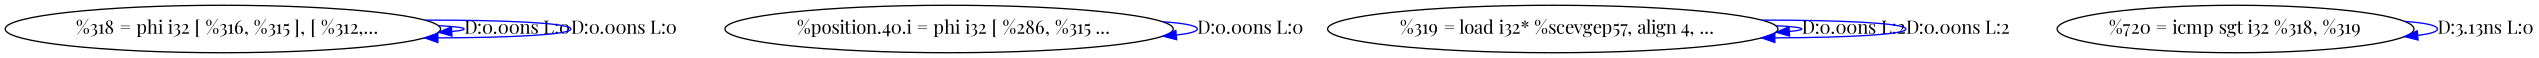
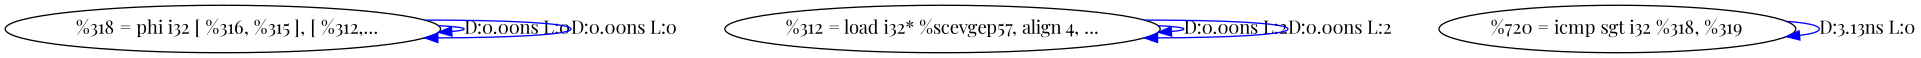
(949, 29) -> none
(1553, 29) -> (943, 29)
